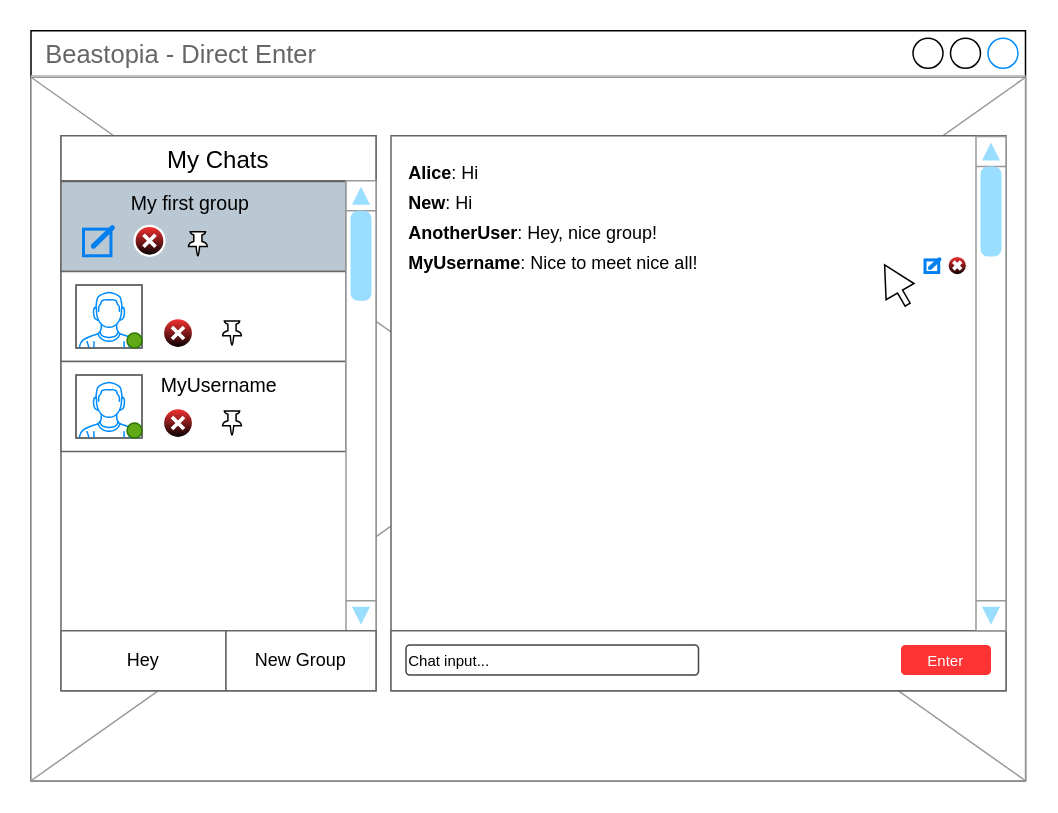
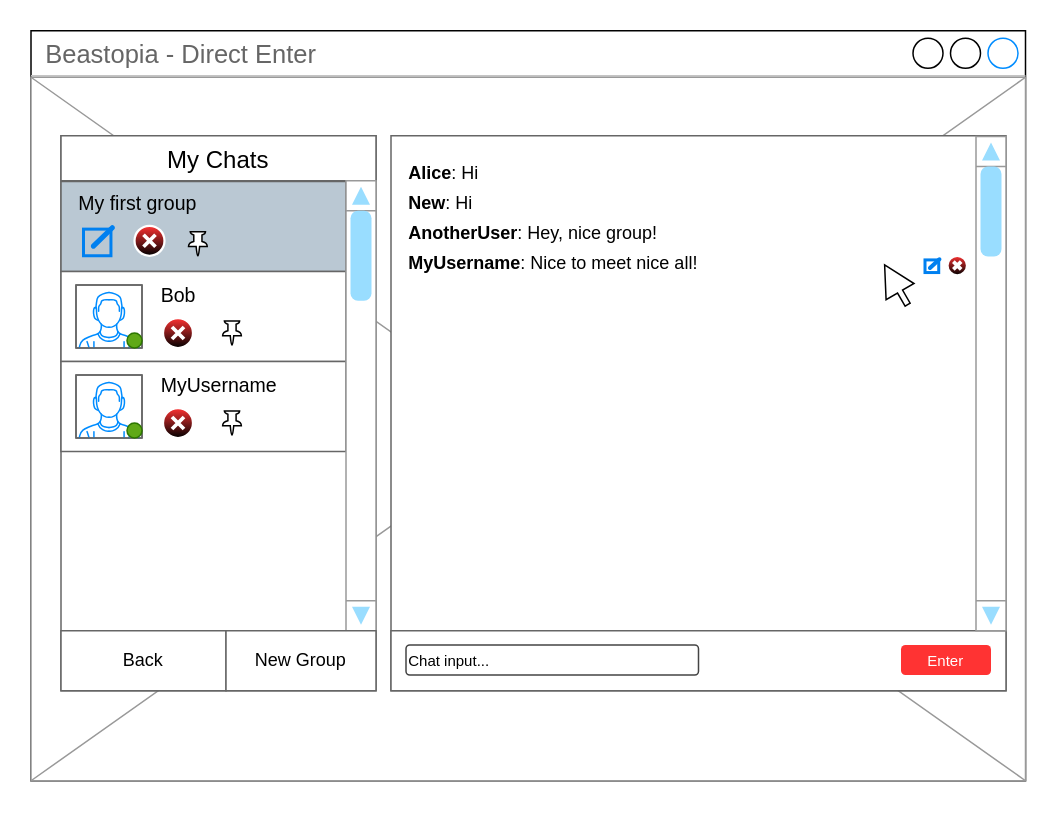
(222, 203) -> (170, 203)
none -> (232, 294)
(143, 661) -> (143, 661)
